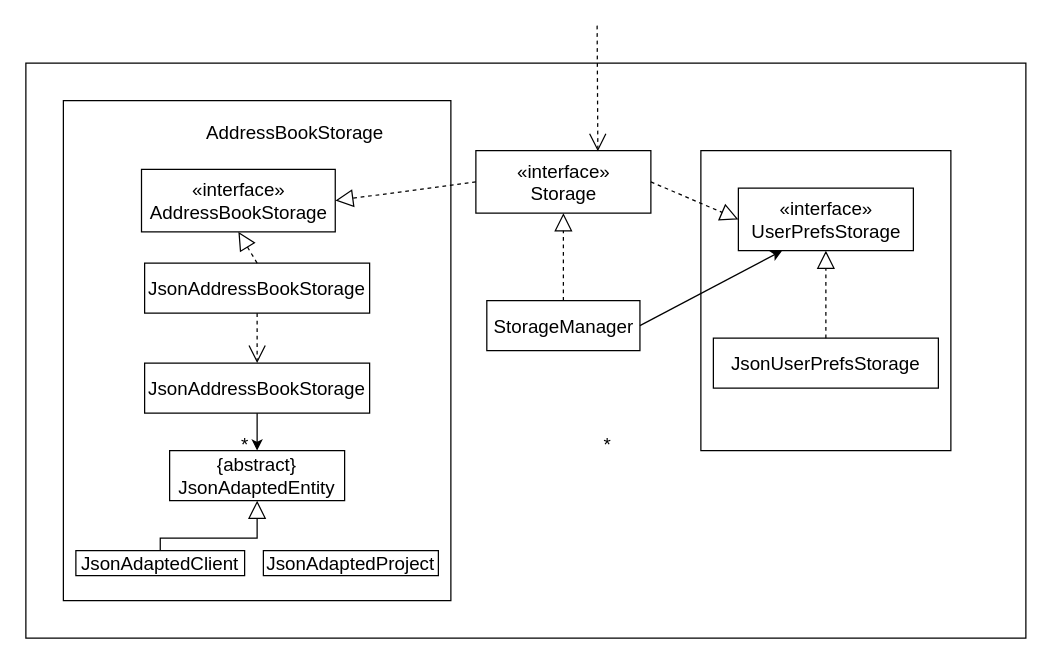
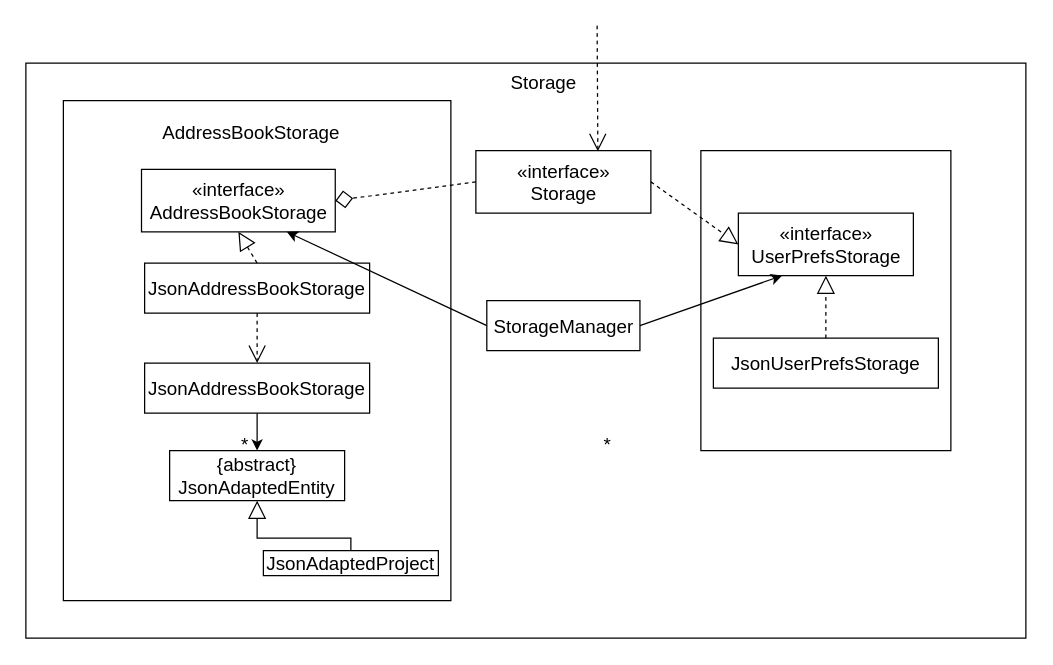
none -> (543, 82)
(294, 132) -> (251, 132)
(354, 198) -> (354, 198)
(826, 219) -> (826, 244)
(563, 266) -> none
none -> (390, 280)
(200, 538) -> none
none -> (310, 538)
(160, 563) -> none
